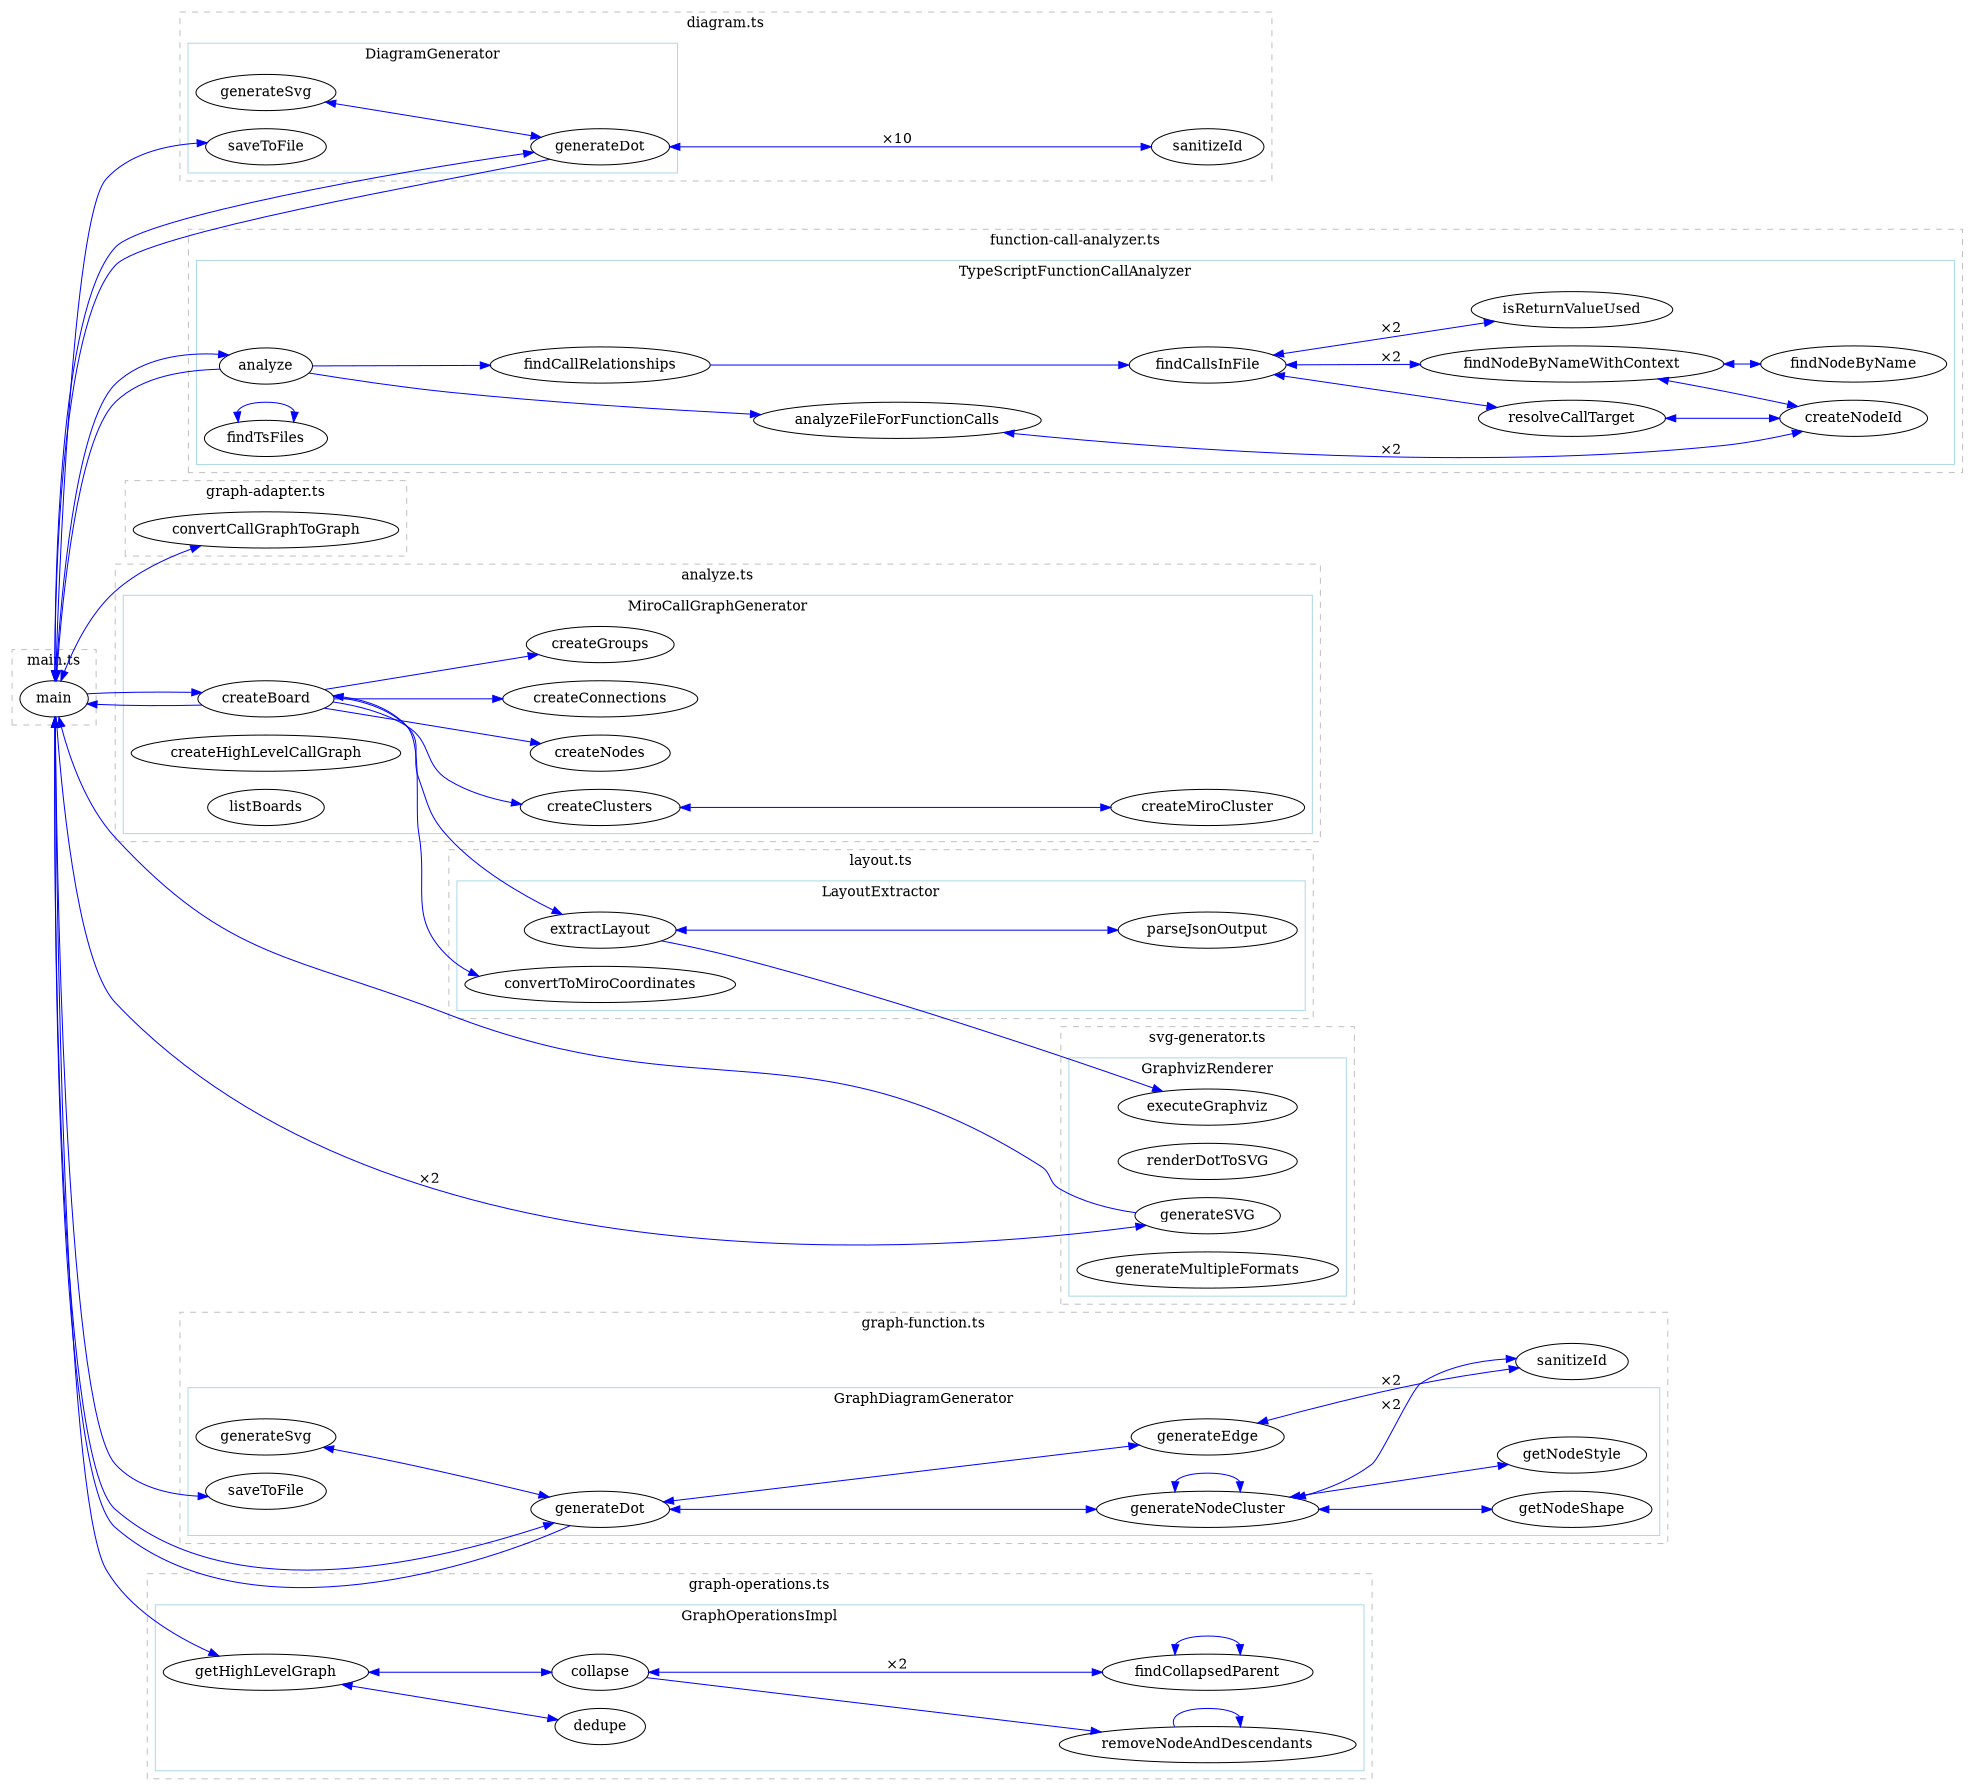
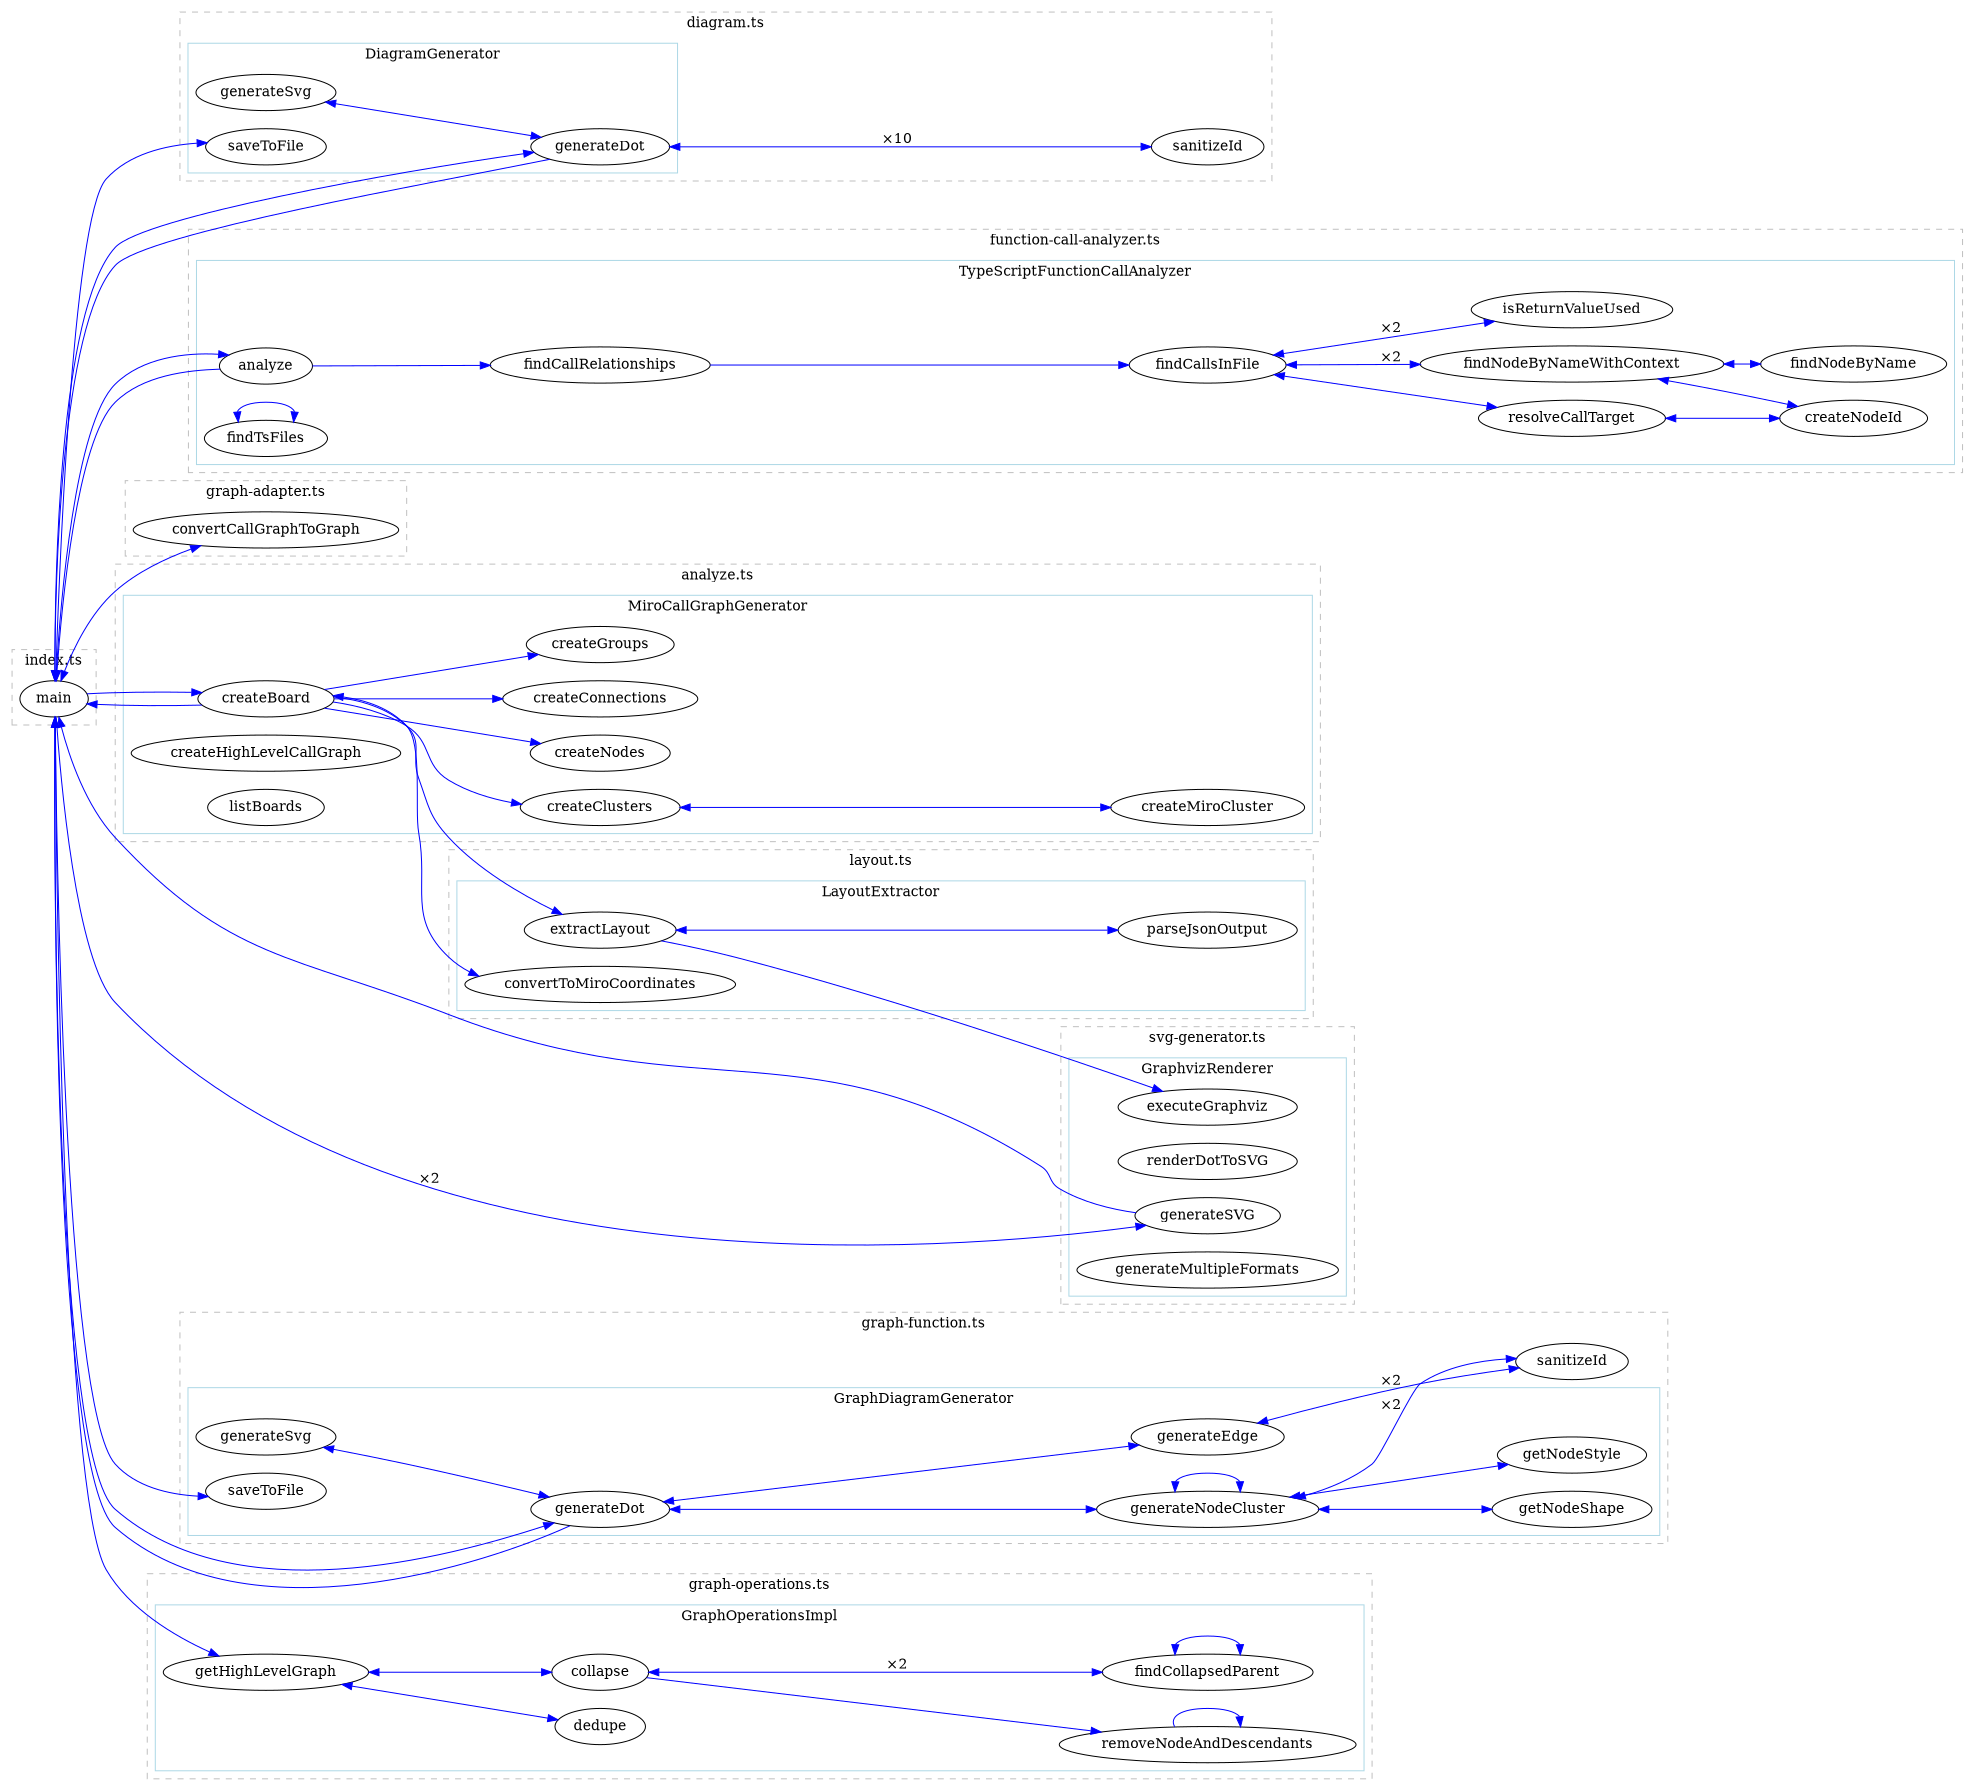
(897, 420) -> none
(54, 661) -> (54, 661)
